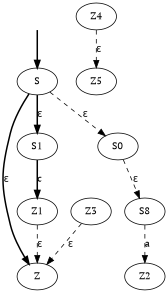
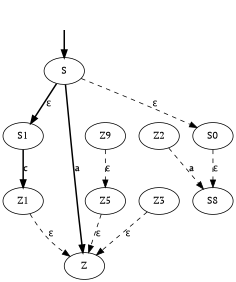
(96, 16) -> (105, 136)
(6, 179) -> (77, 168)
none -> (96, 230)
(145, 240) -> (184, 166)
